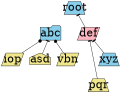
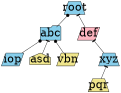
none -> (62, 22)
(13, 59) -> (13, 59)
(94, 60) -> (103, 73)
